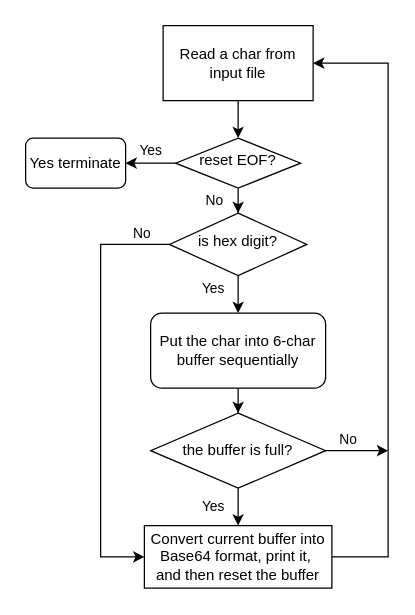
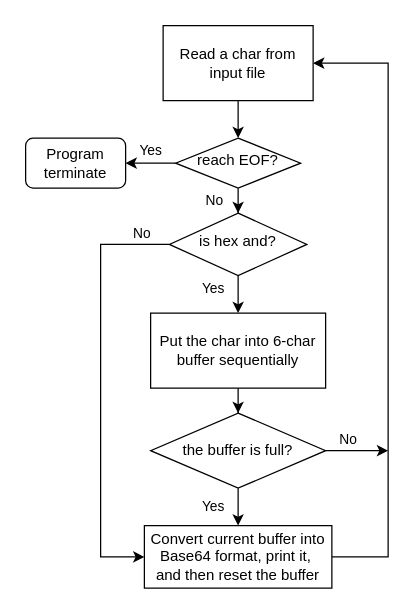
(238, 161) -> (238, 161)
(76, 163) -> (76, 163)
(238, 242) -> (238, 242)
(238, 351) -> (238, 351)
